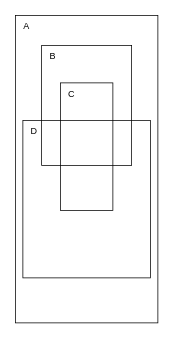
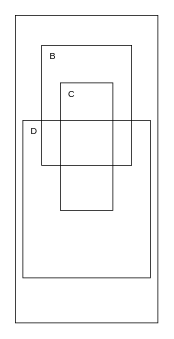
(27, 27) -> none
